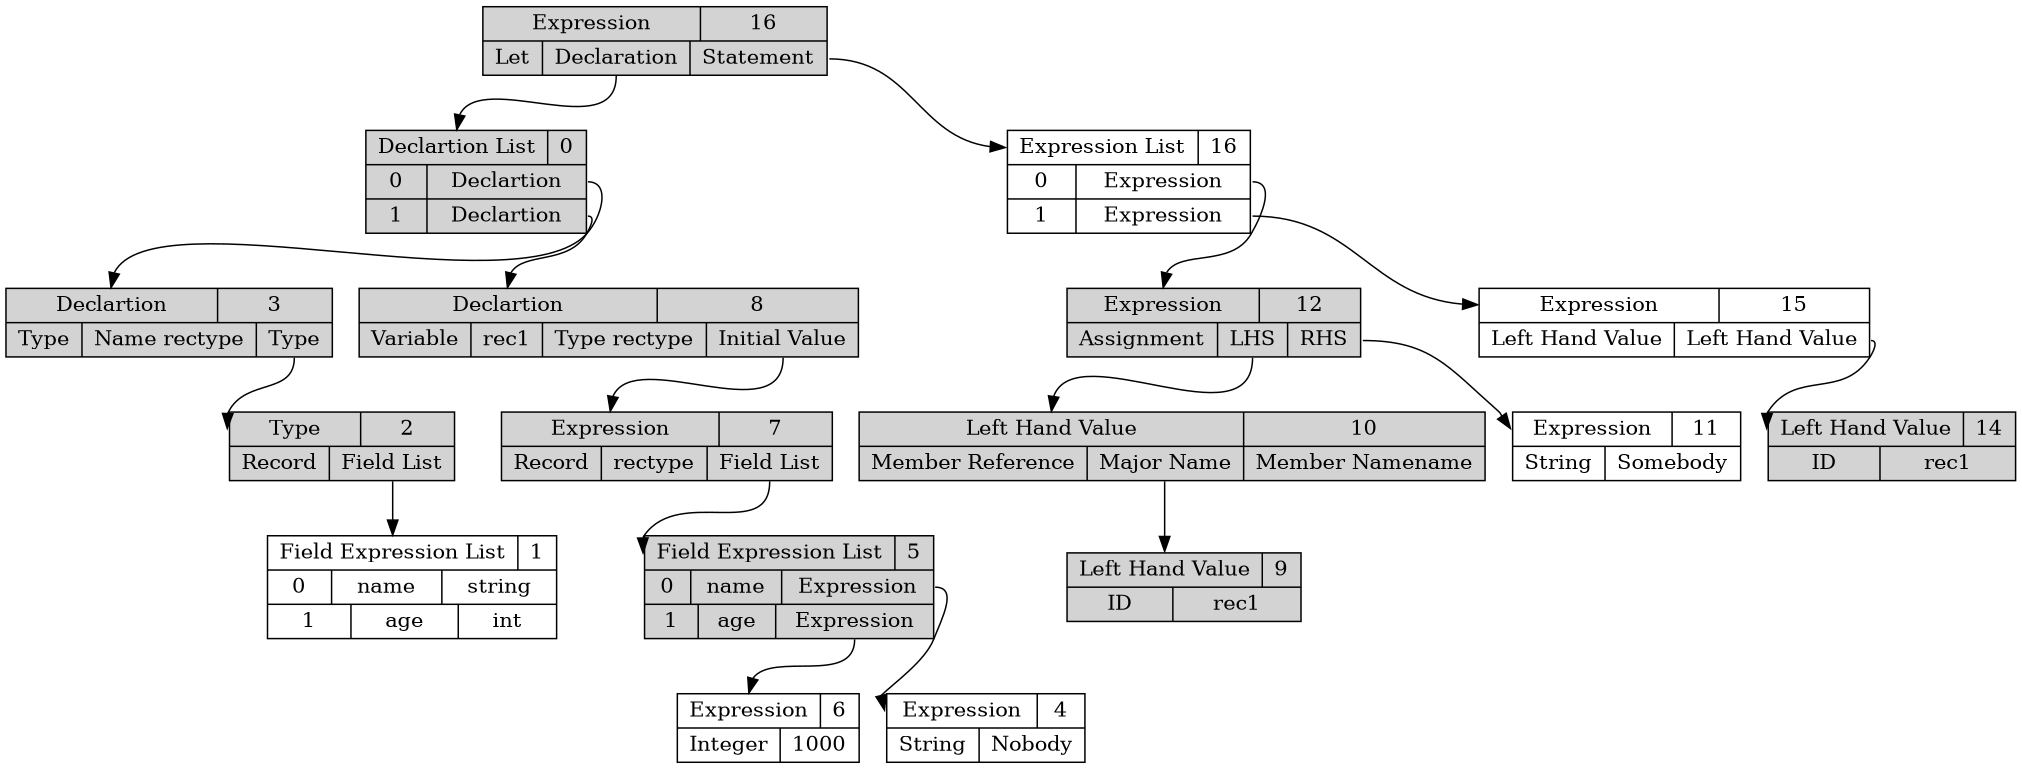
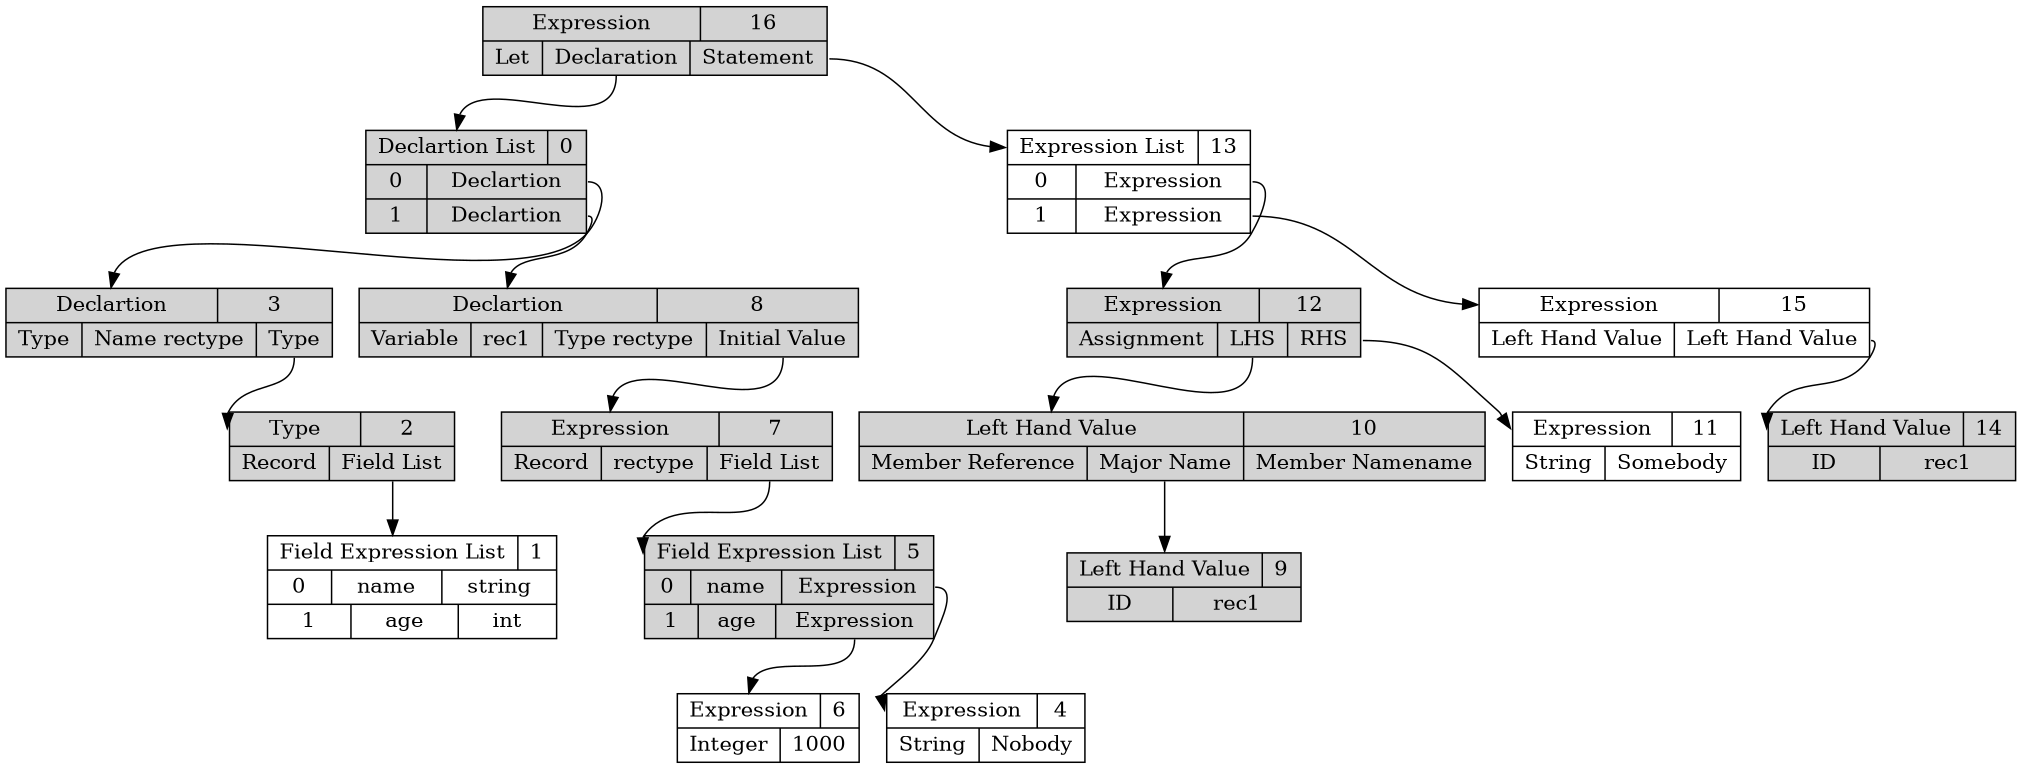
(1224, 147) -> (1224, 147)
